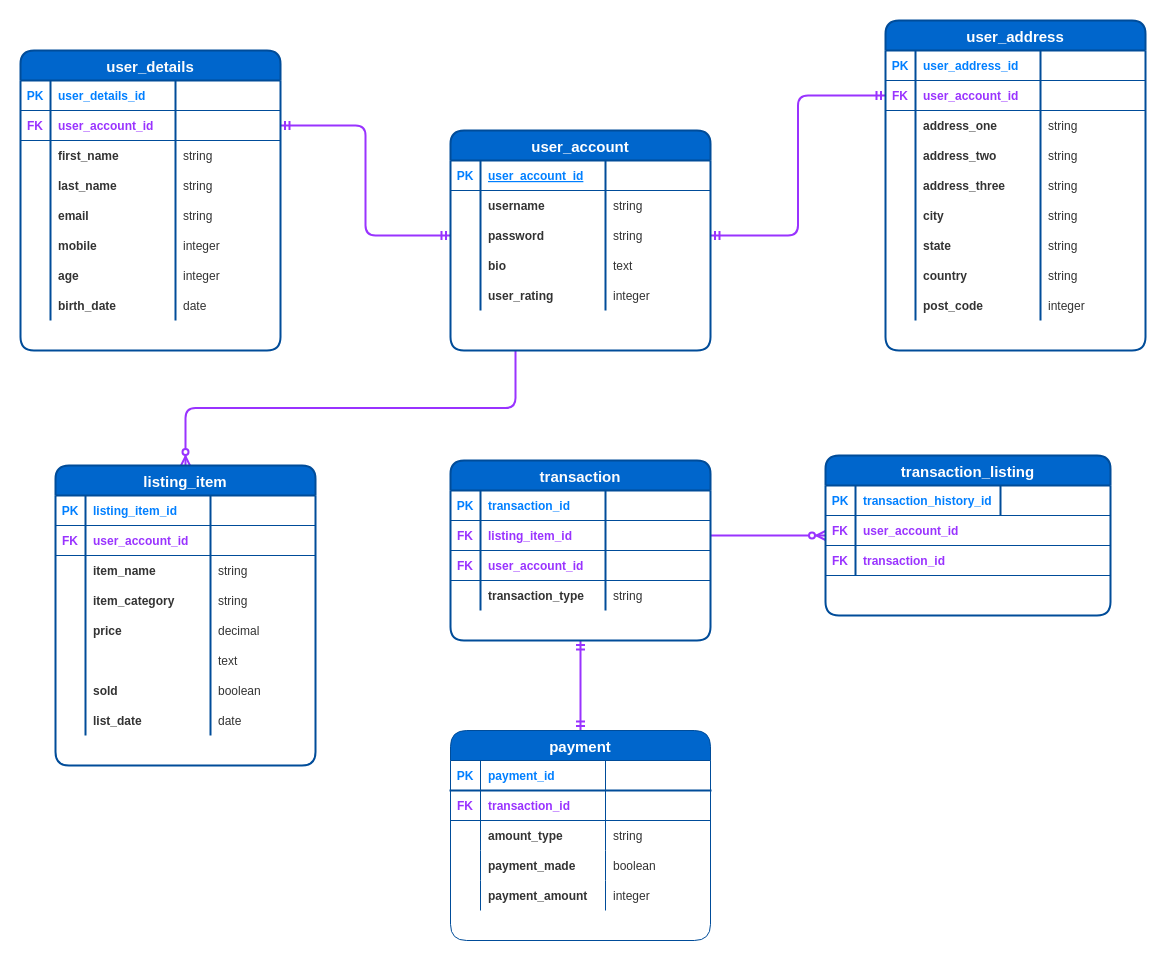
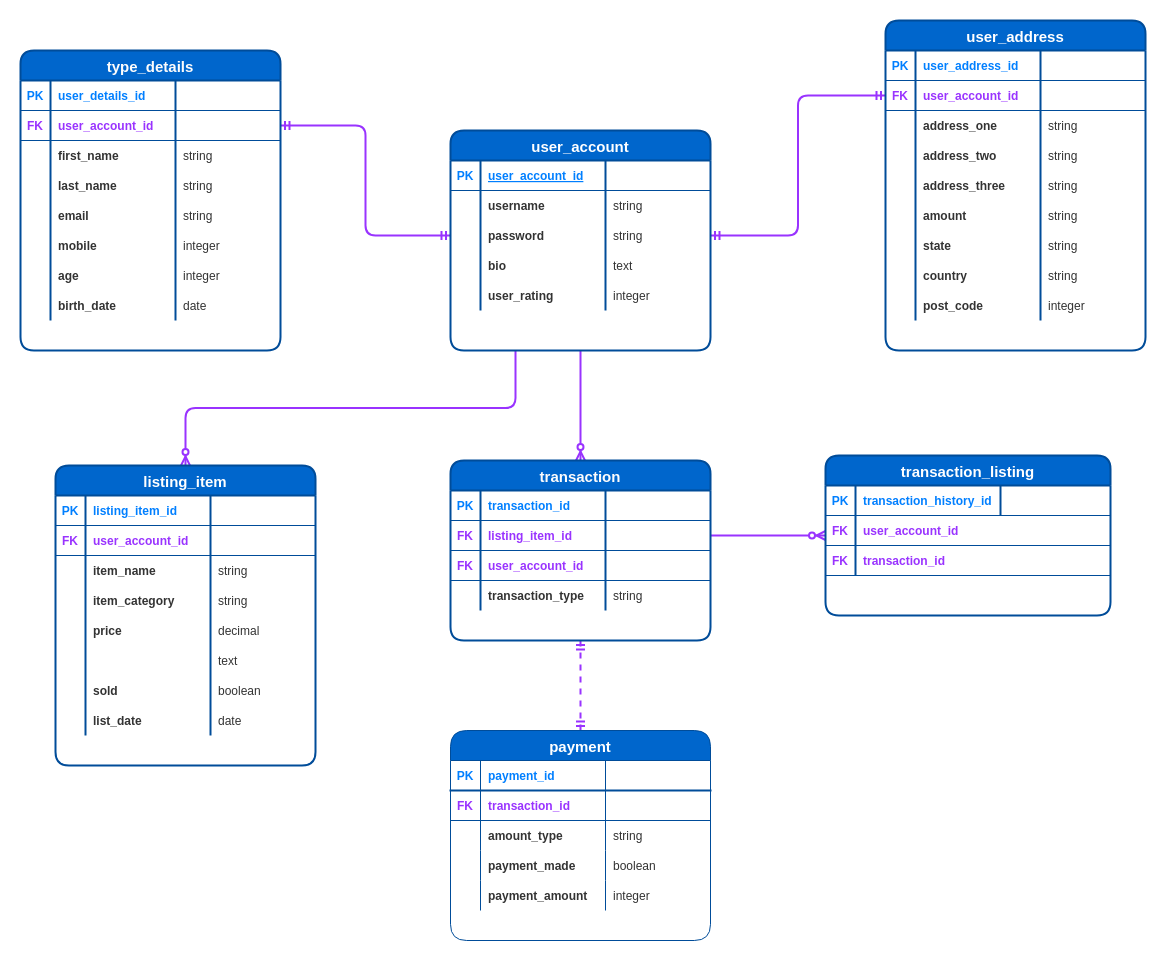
(150, 67) -> (150, 67)
(935, 216) -> (943, 216)
none -> (581, 406)
(581, 685) -> (581, 685)
